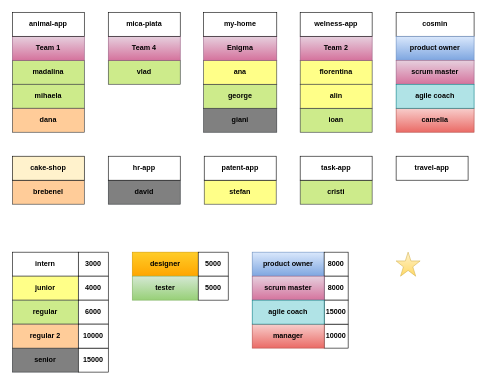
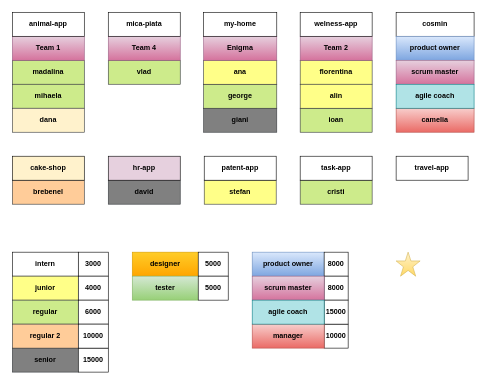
(48, 120) -> (48, 120)
(144, 168) -> (144, 168)
